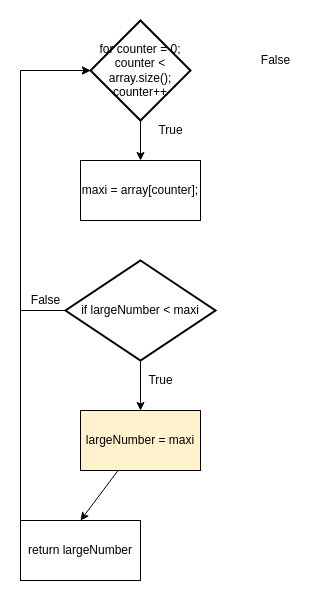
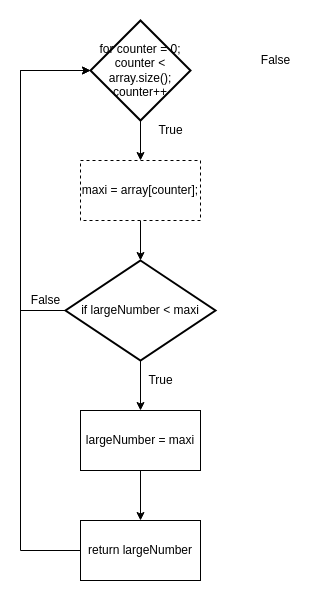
(141, 191) -> (141, 191)
none -> (141, 237)
(141, 441) -> (141, 441)
(81, 551) -> (141, 551)
